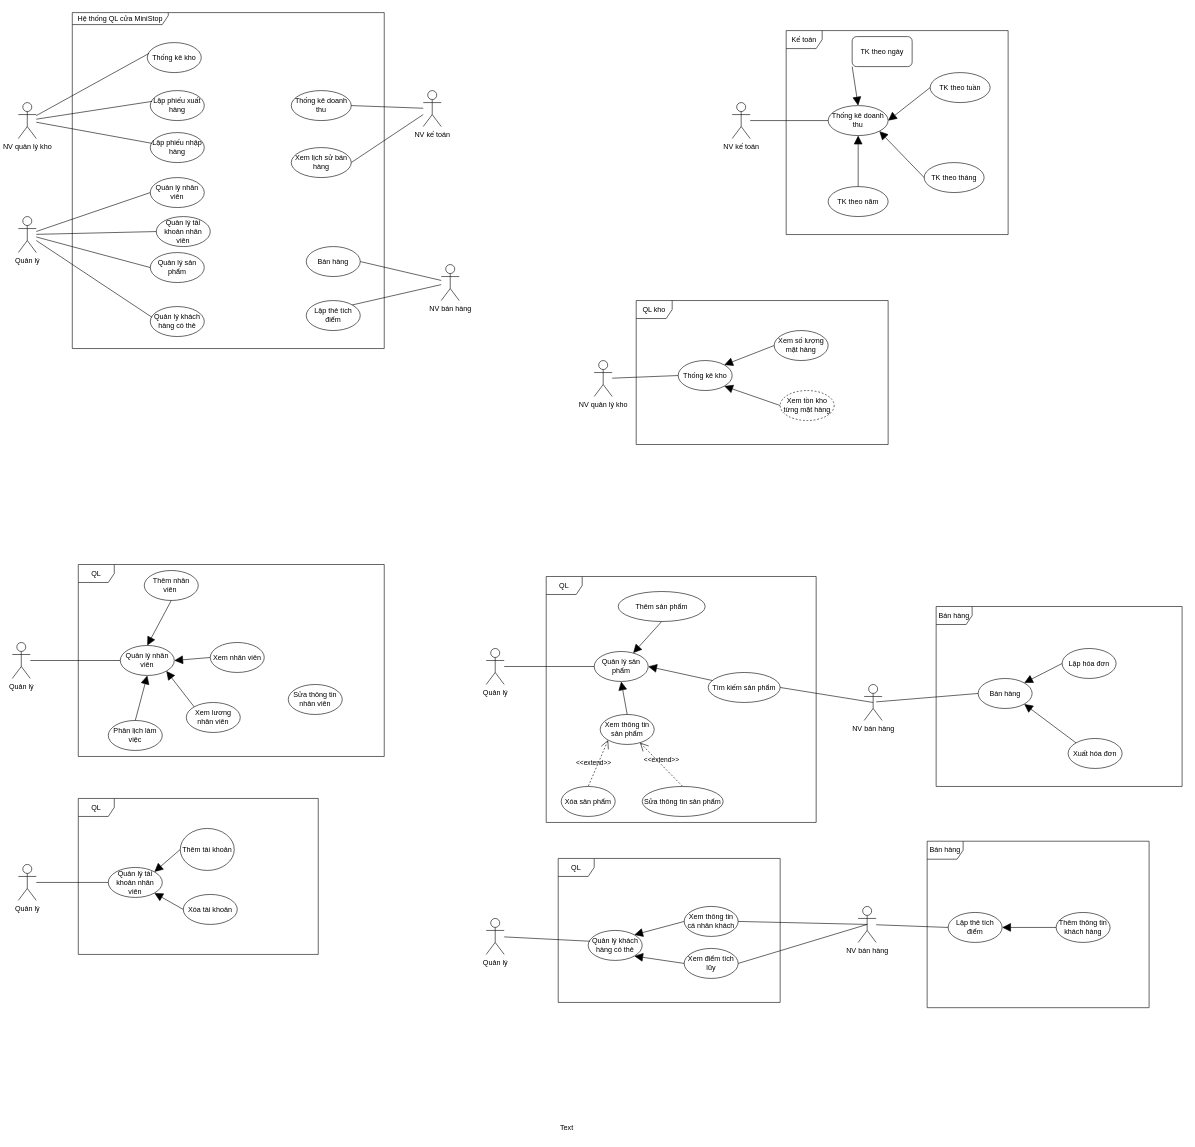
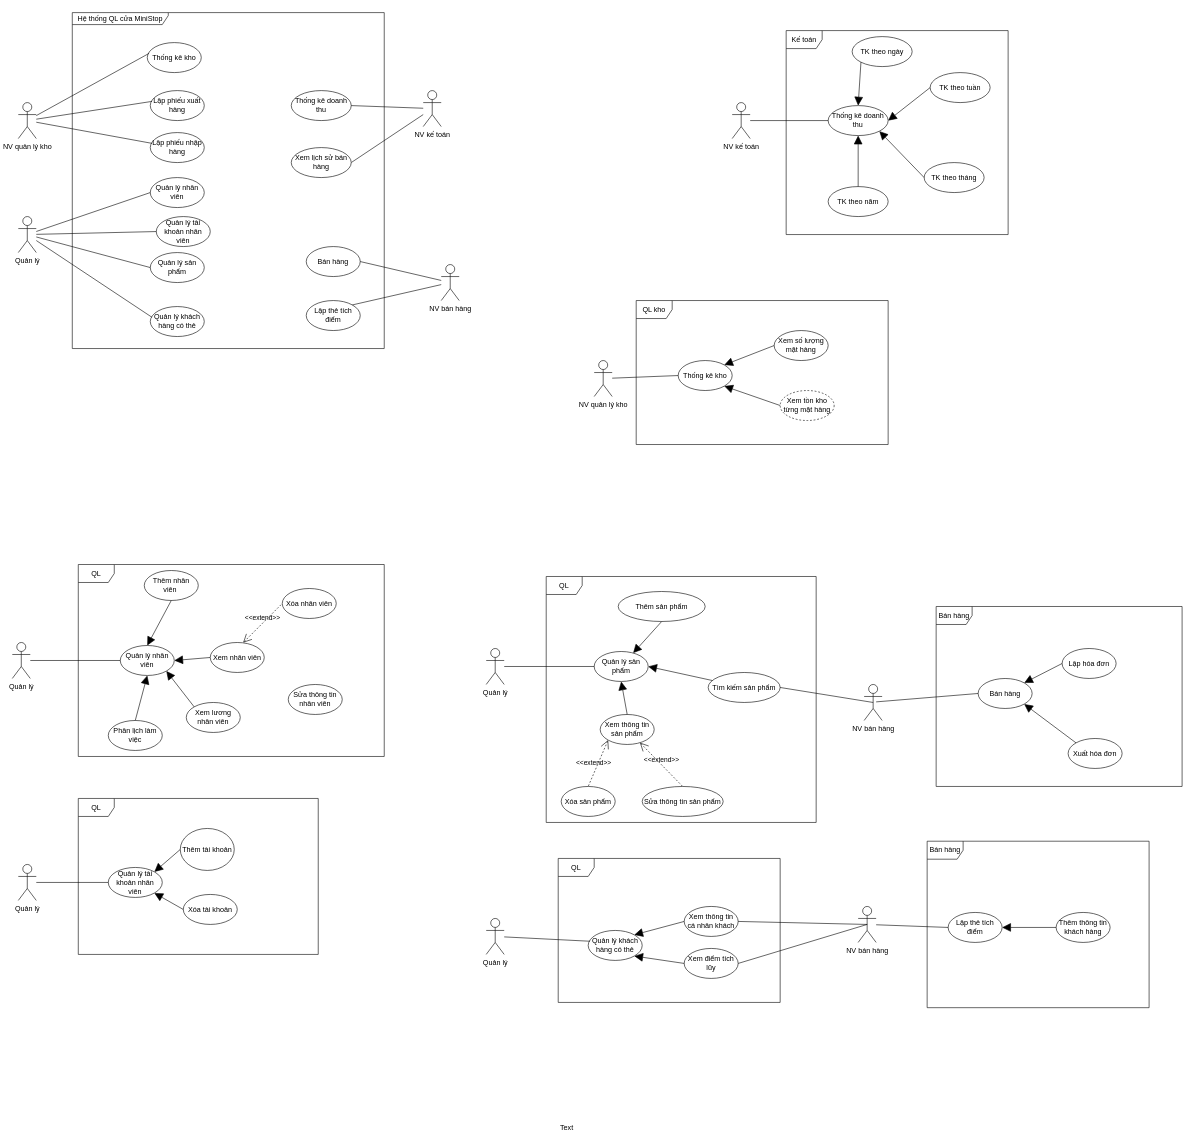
(882, 51) -> (882, 51)
none -> (309, 603)
none -> (263, 623)
